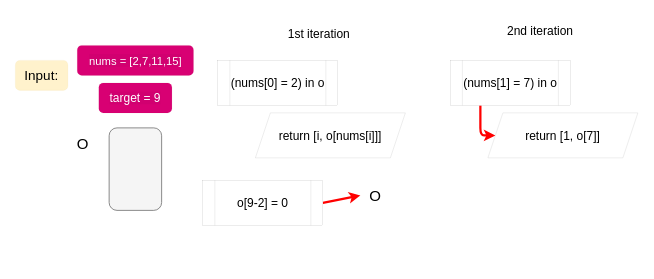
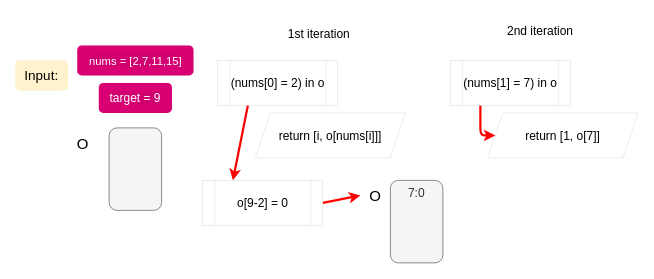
none -> (241, 139)
none -> (417, 222)
